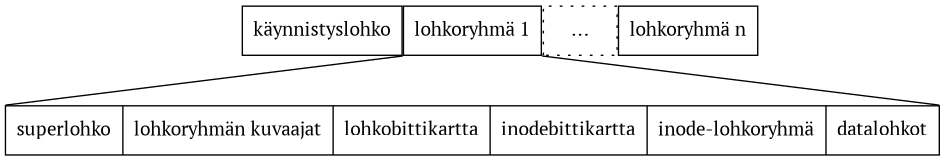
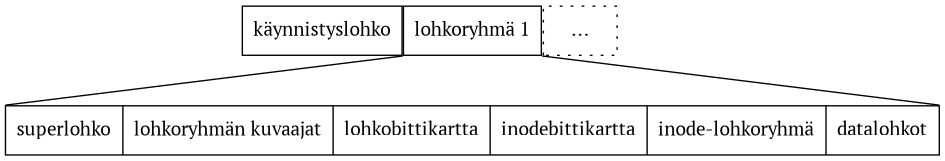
(688, 31) -> none
